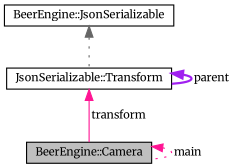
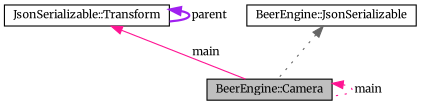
(89, 53) -> (297, 57)
(118, 116) -> (205, 53)
